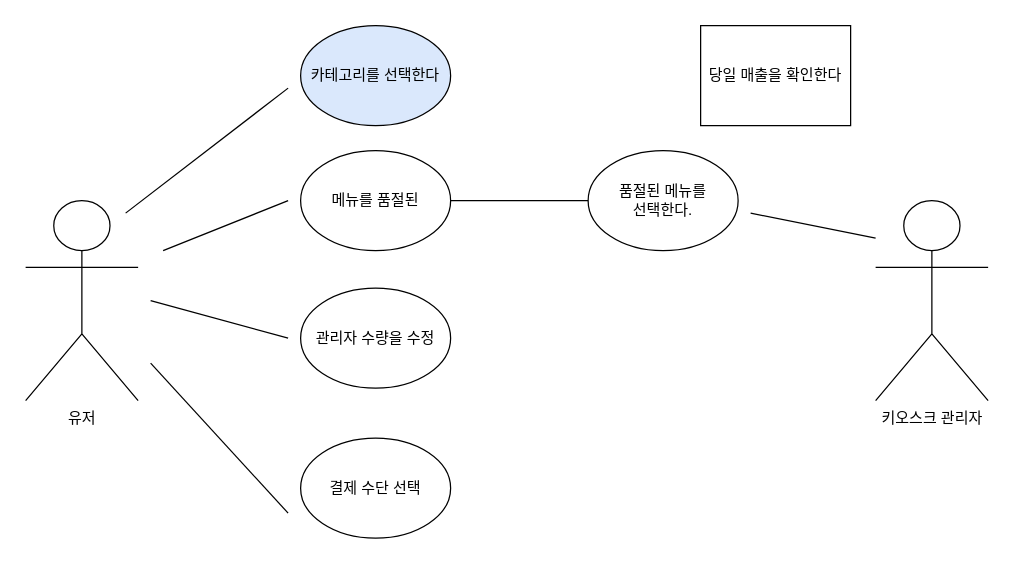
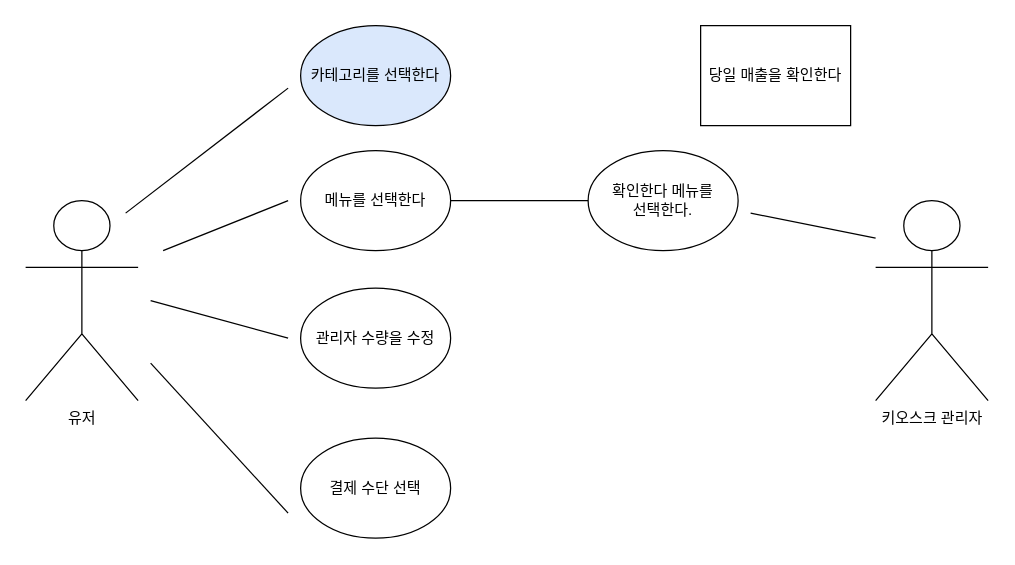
(376, 201) -> (376, 201)
(663, 201) -> (663, 201)
